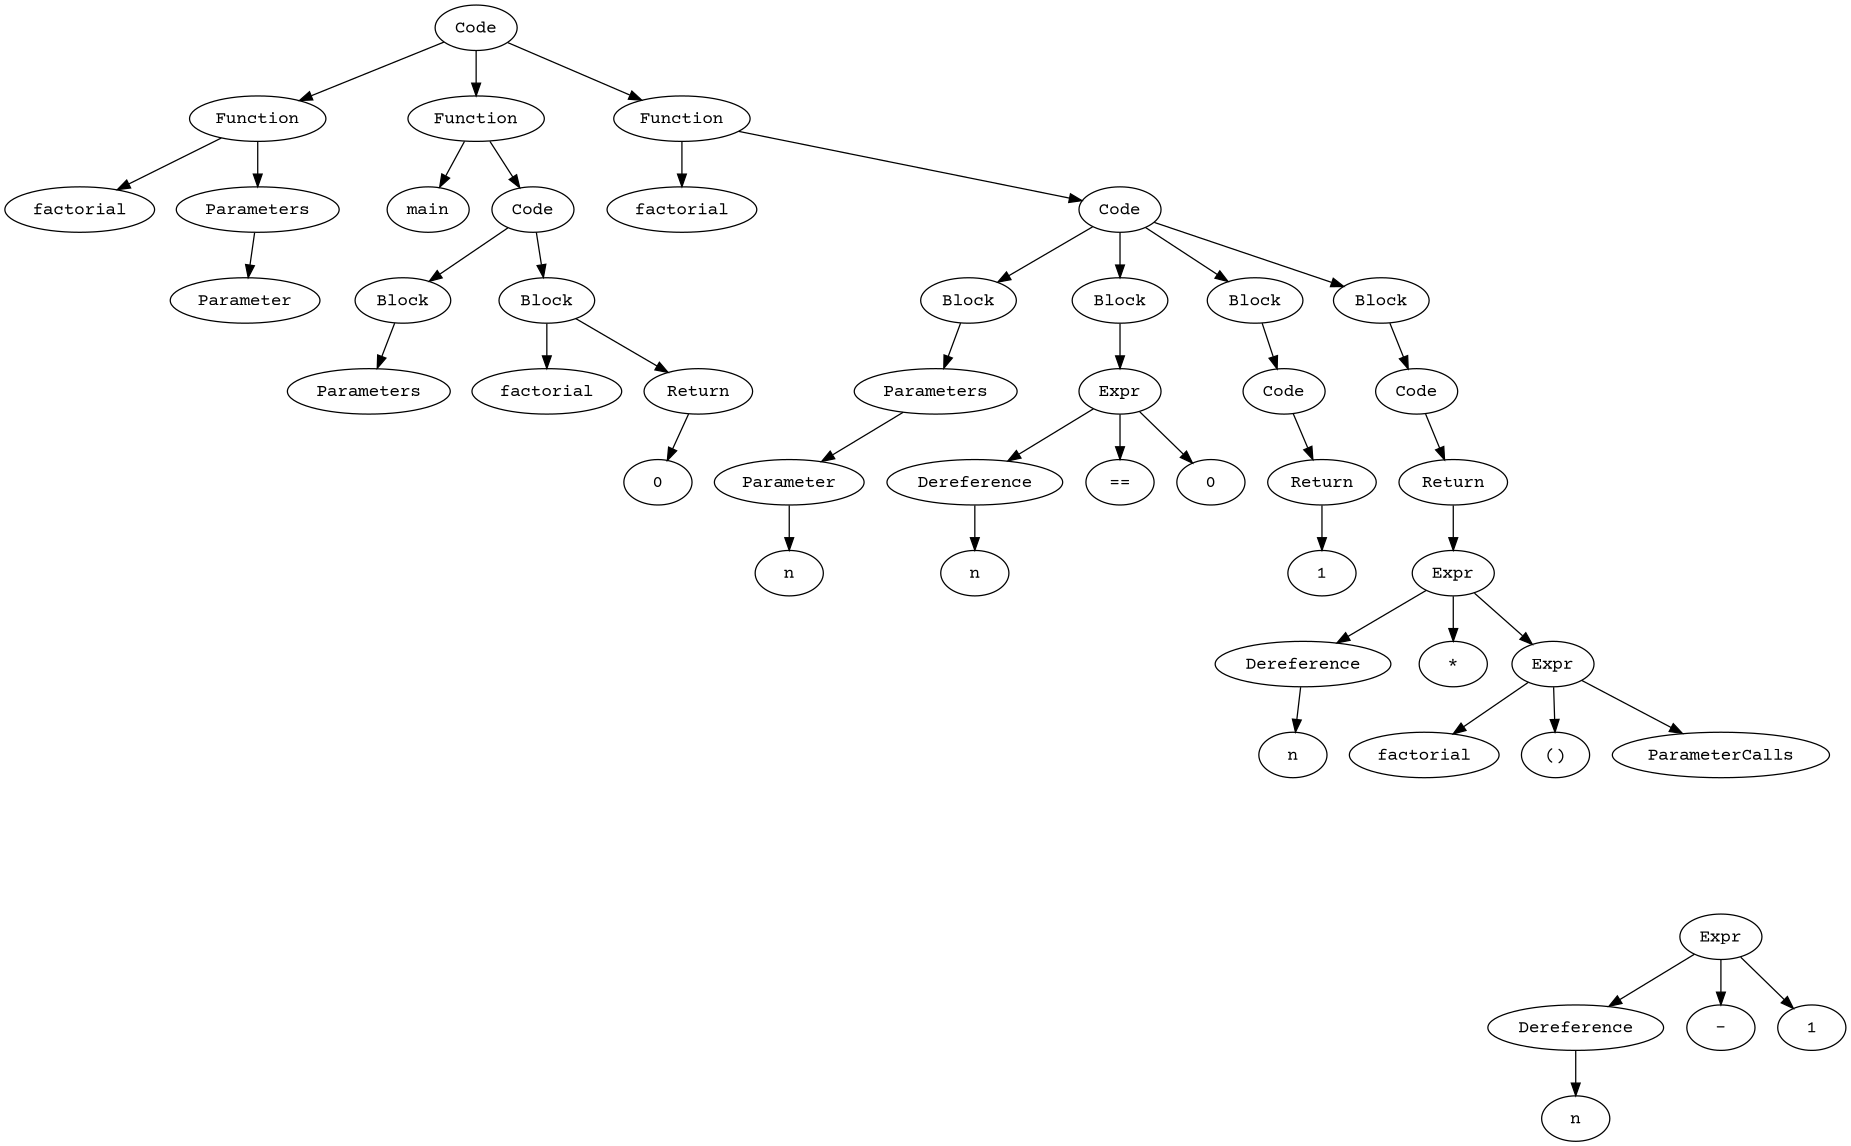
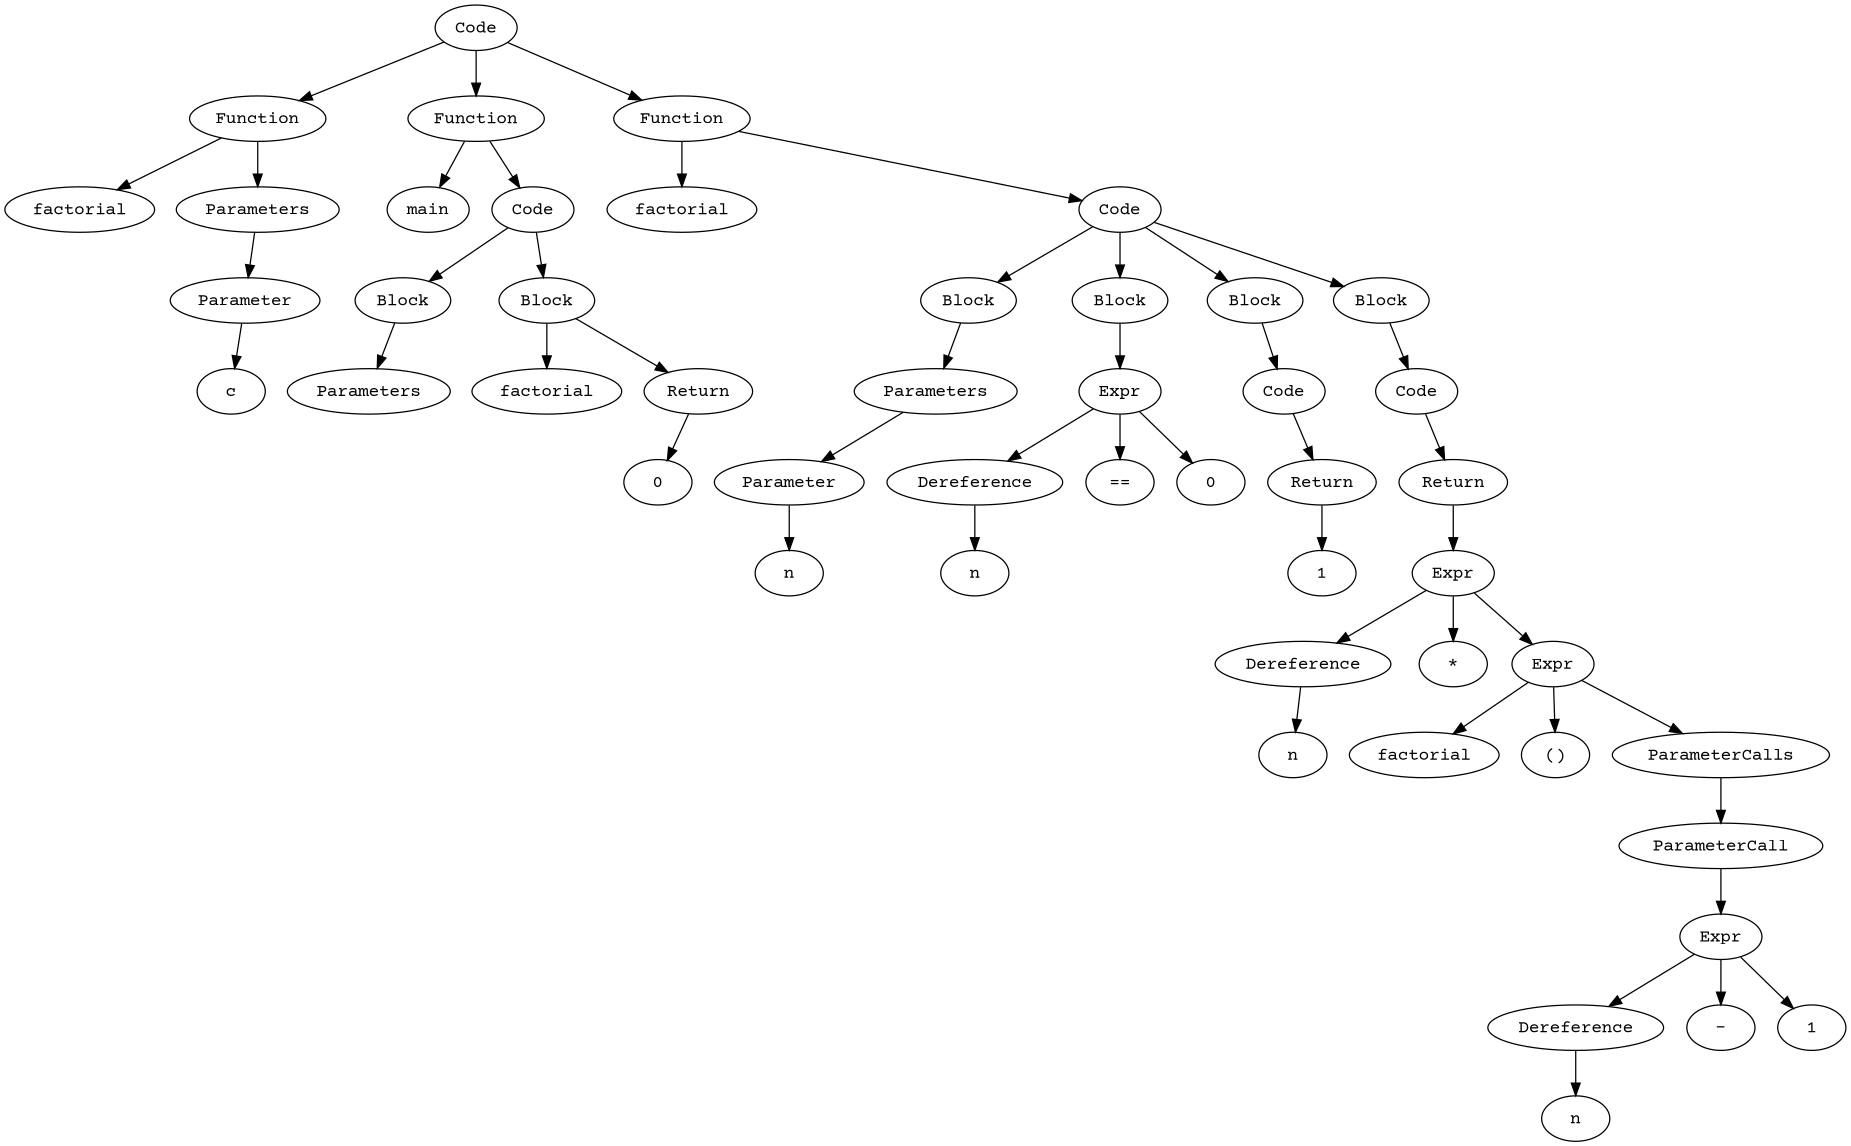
none -> (231, 391)
none -> (1721, 846)
